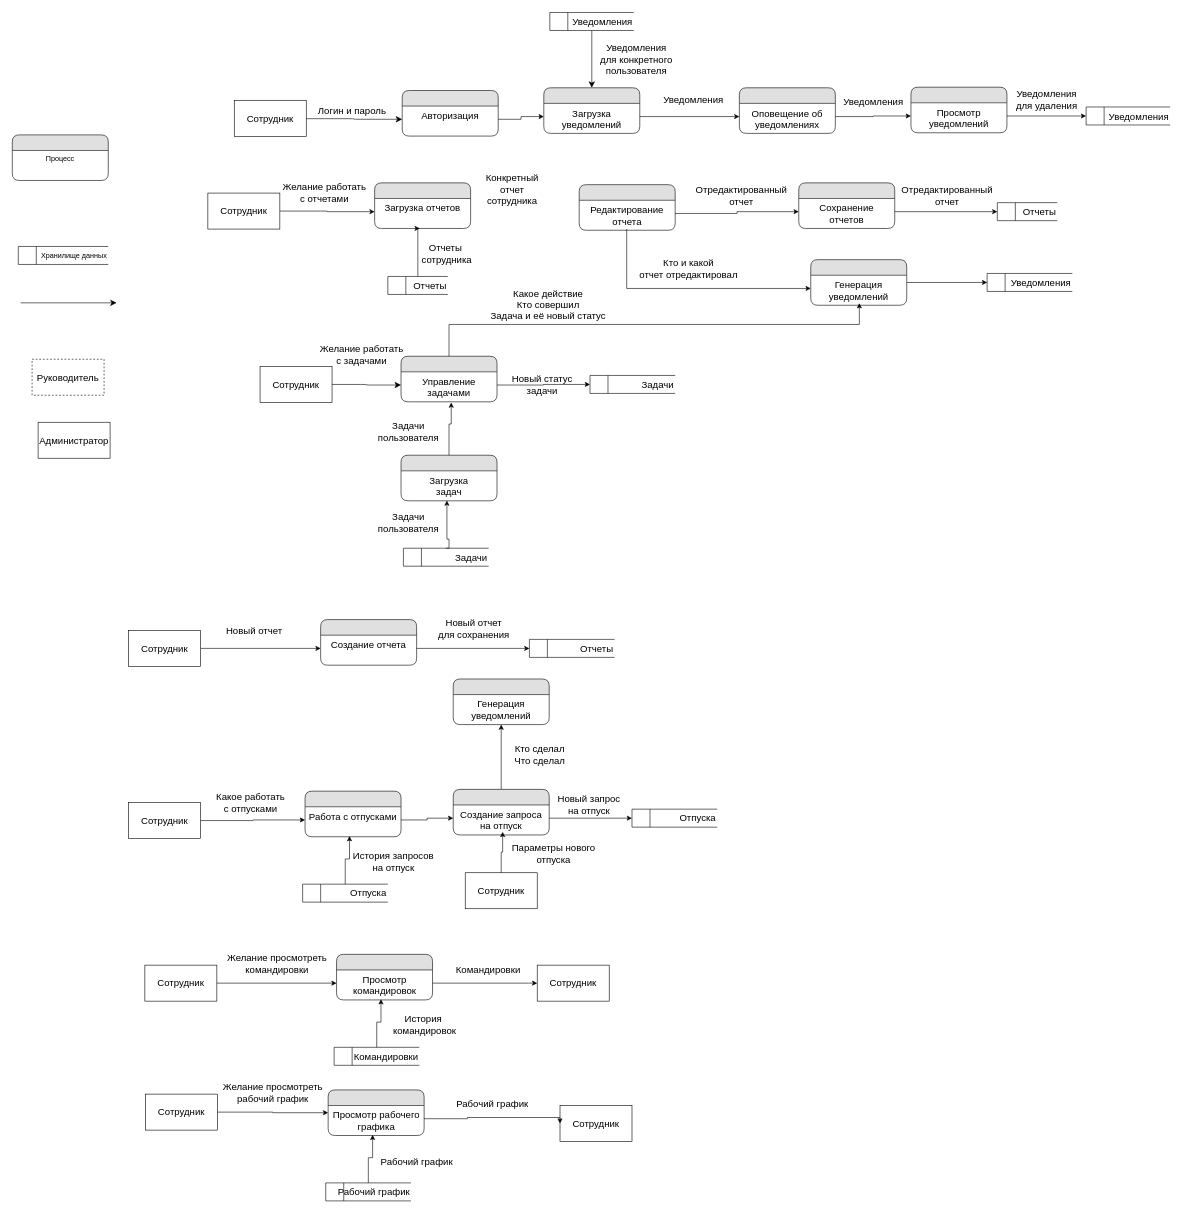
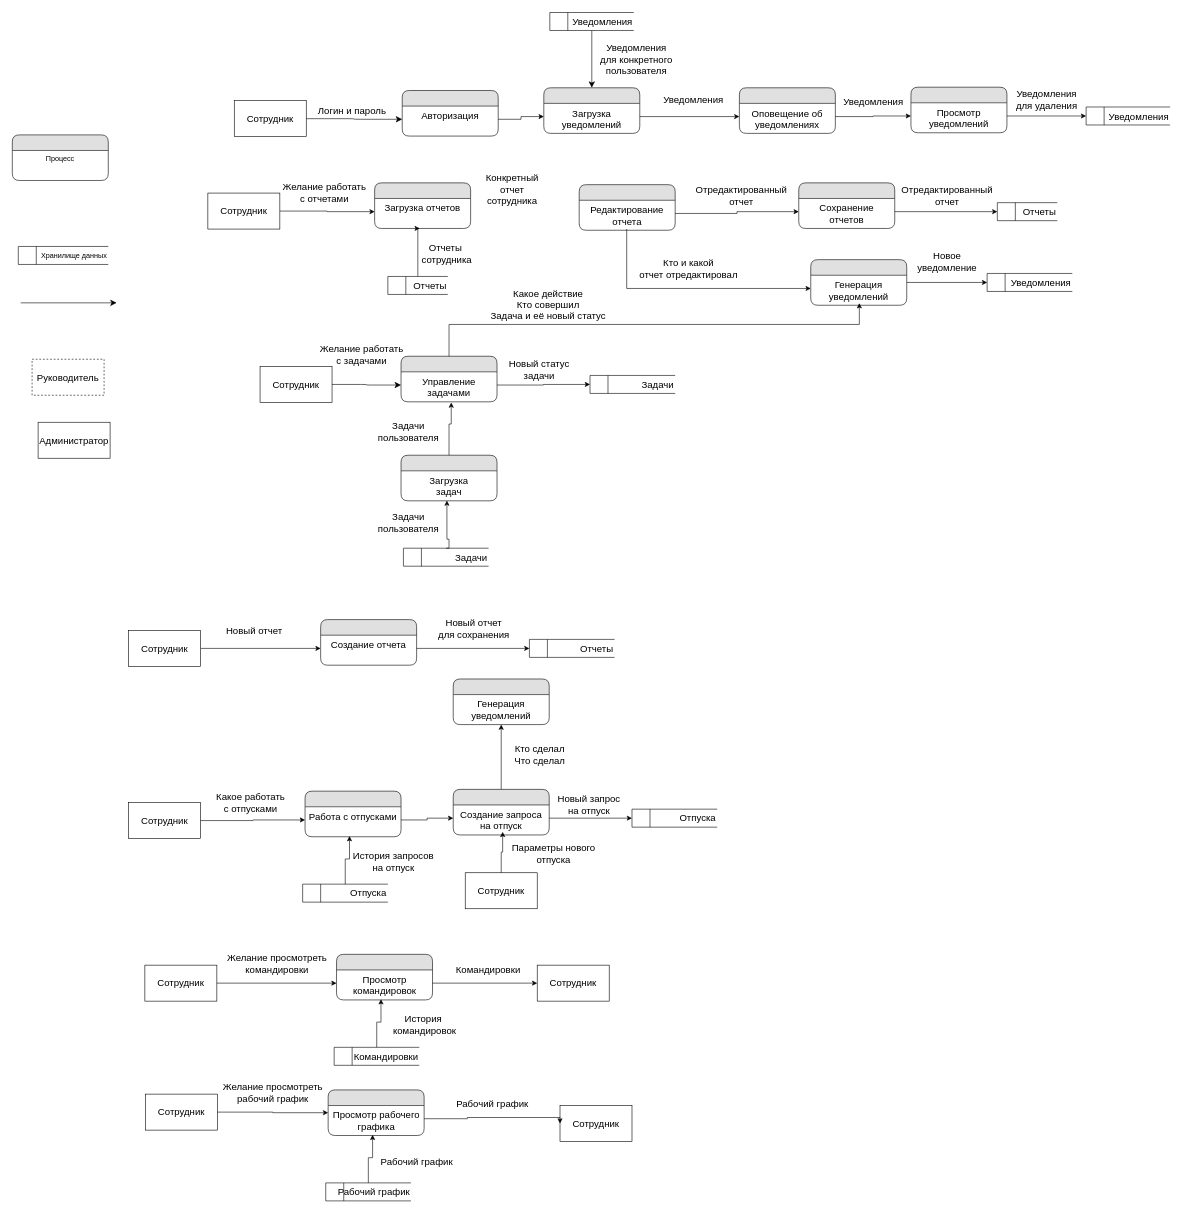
none -> (947, 261)
(542, 384) -> (539, 369)
